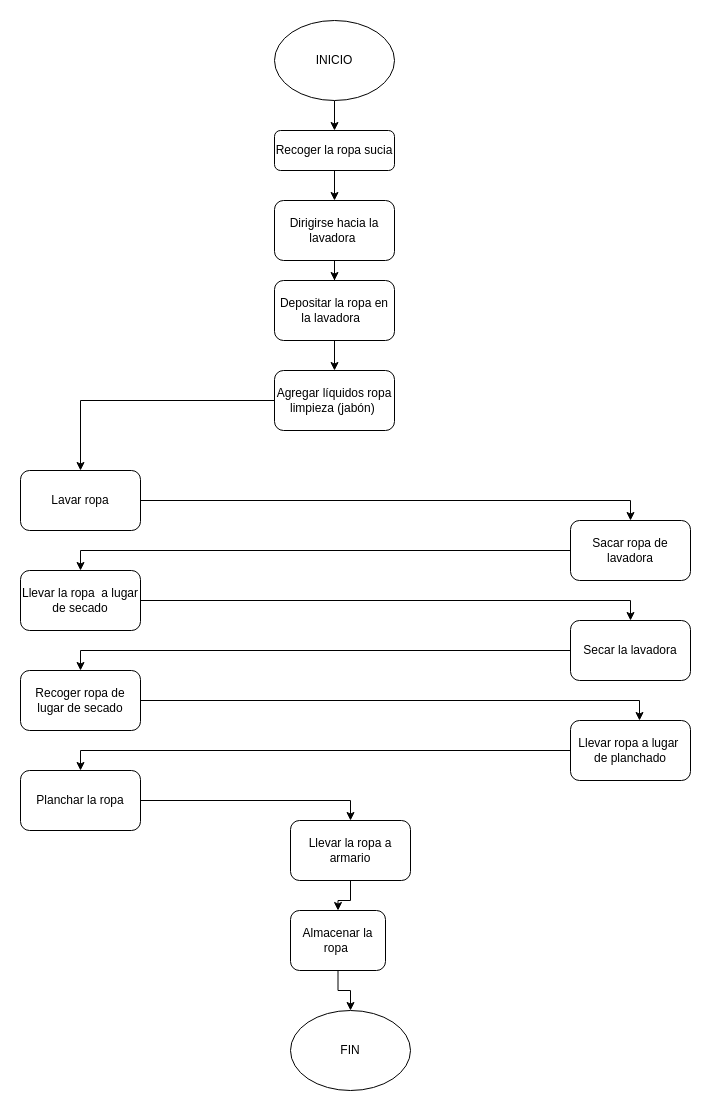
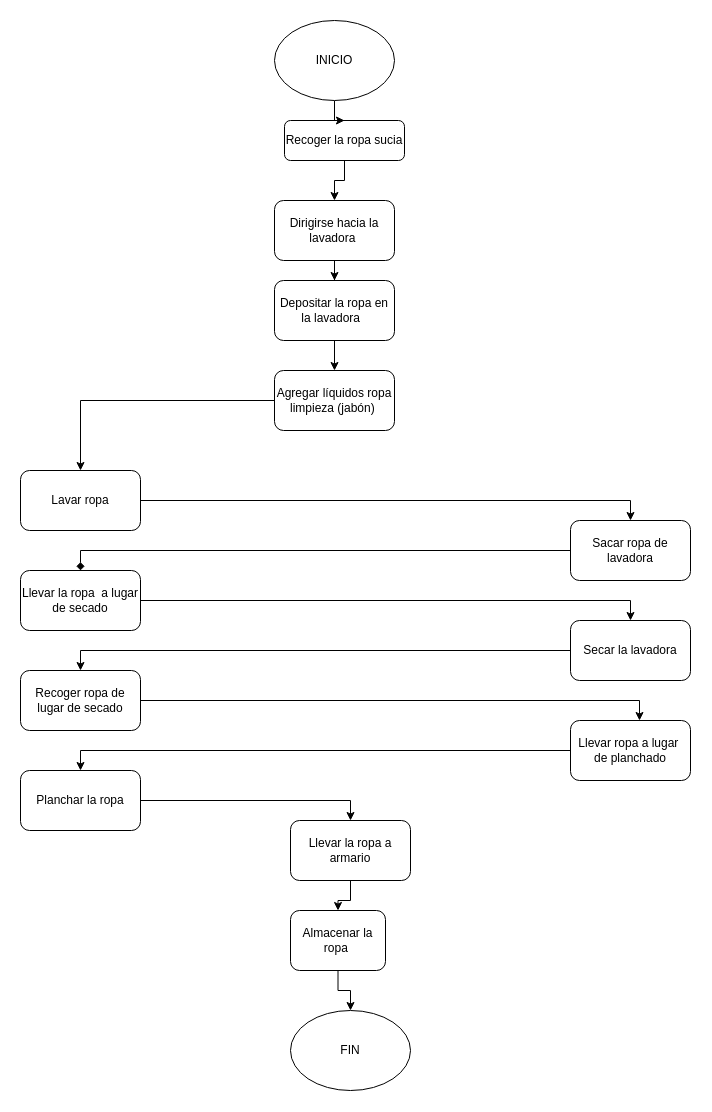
(335, 151) -> (345, 141)
(81, 562) -> (81, 562)
